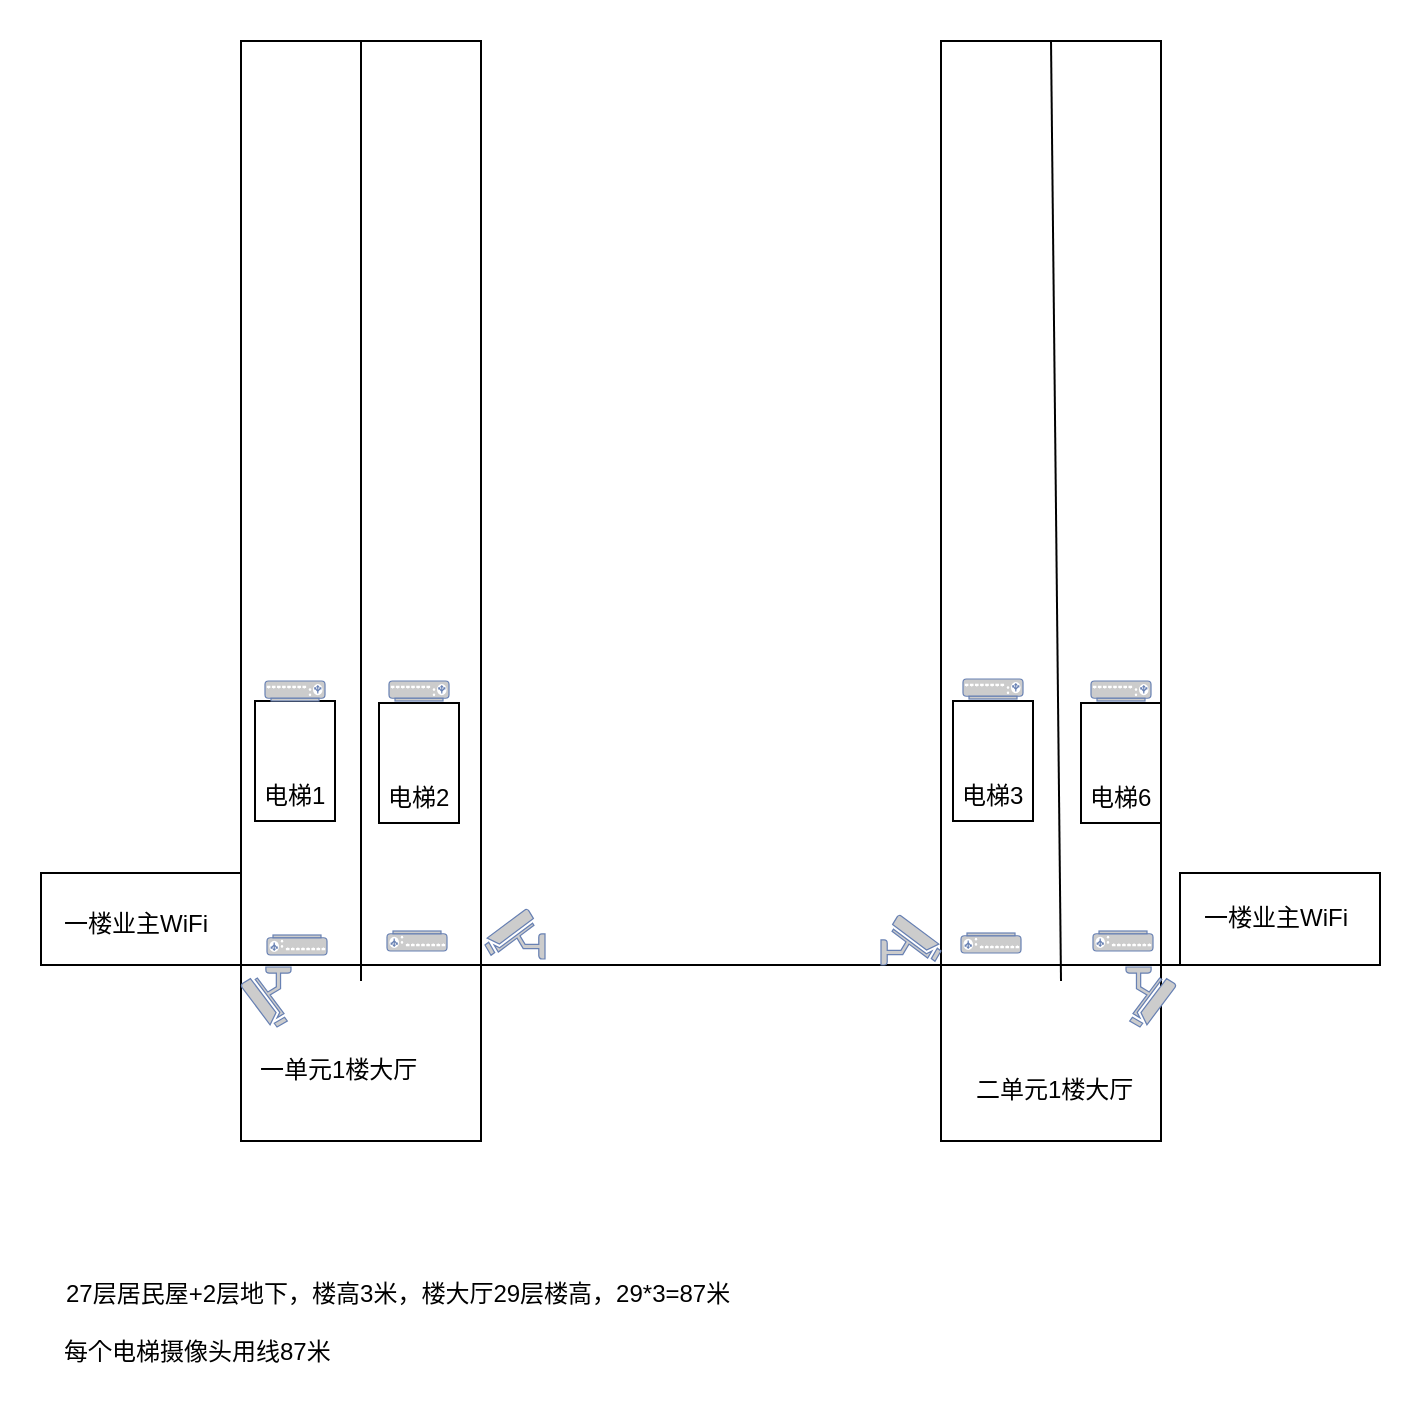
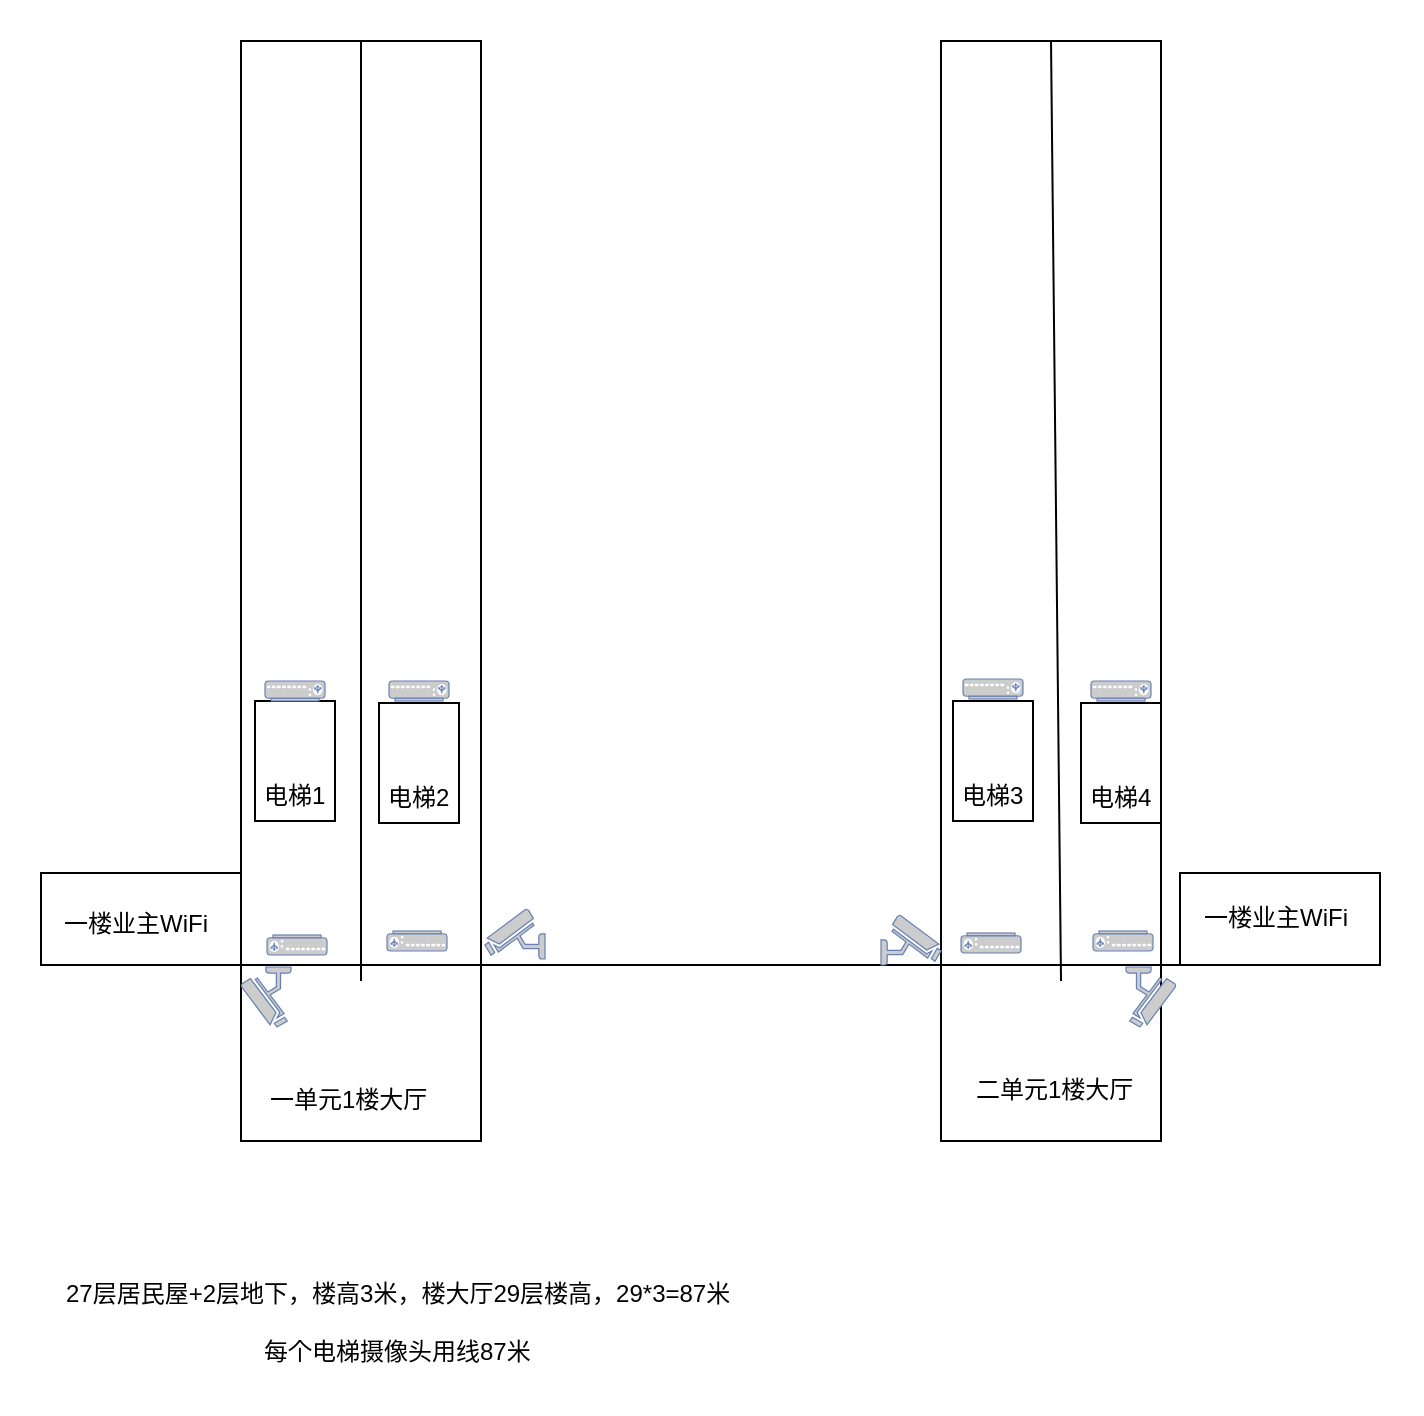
(1122, 799) -> (1122, 799)
(347, 1071) -> (357, 1101)
(211, 1353) -> (411, 1353)
